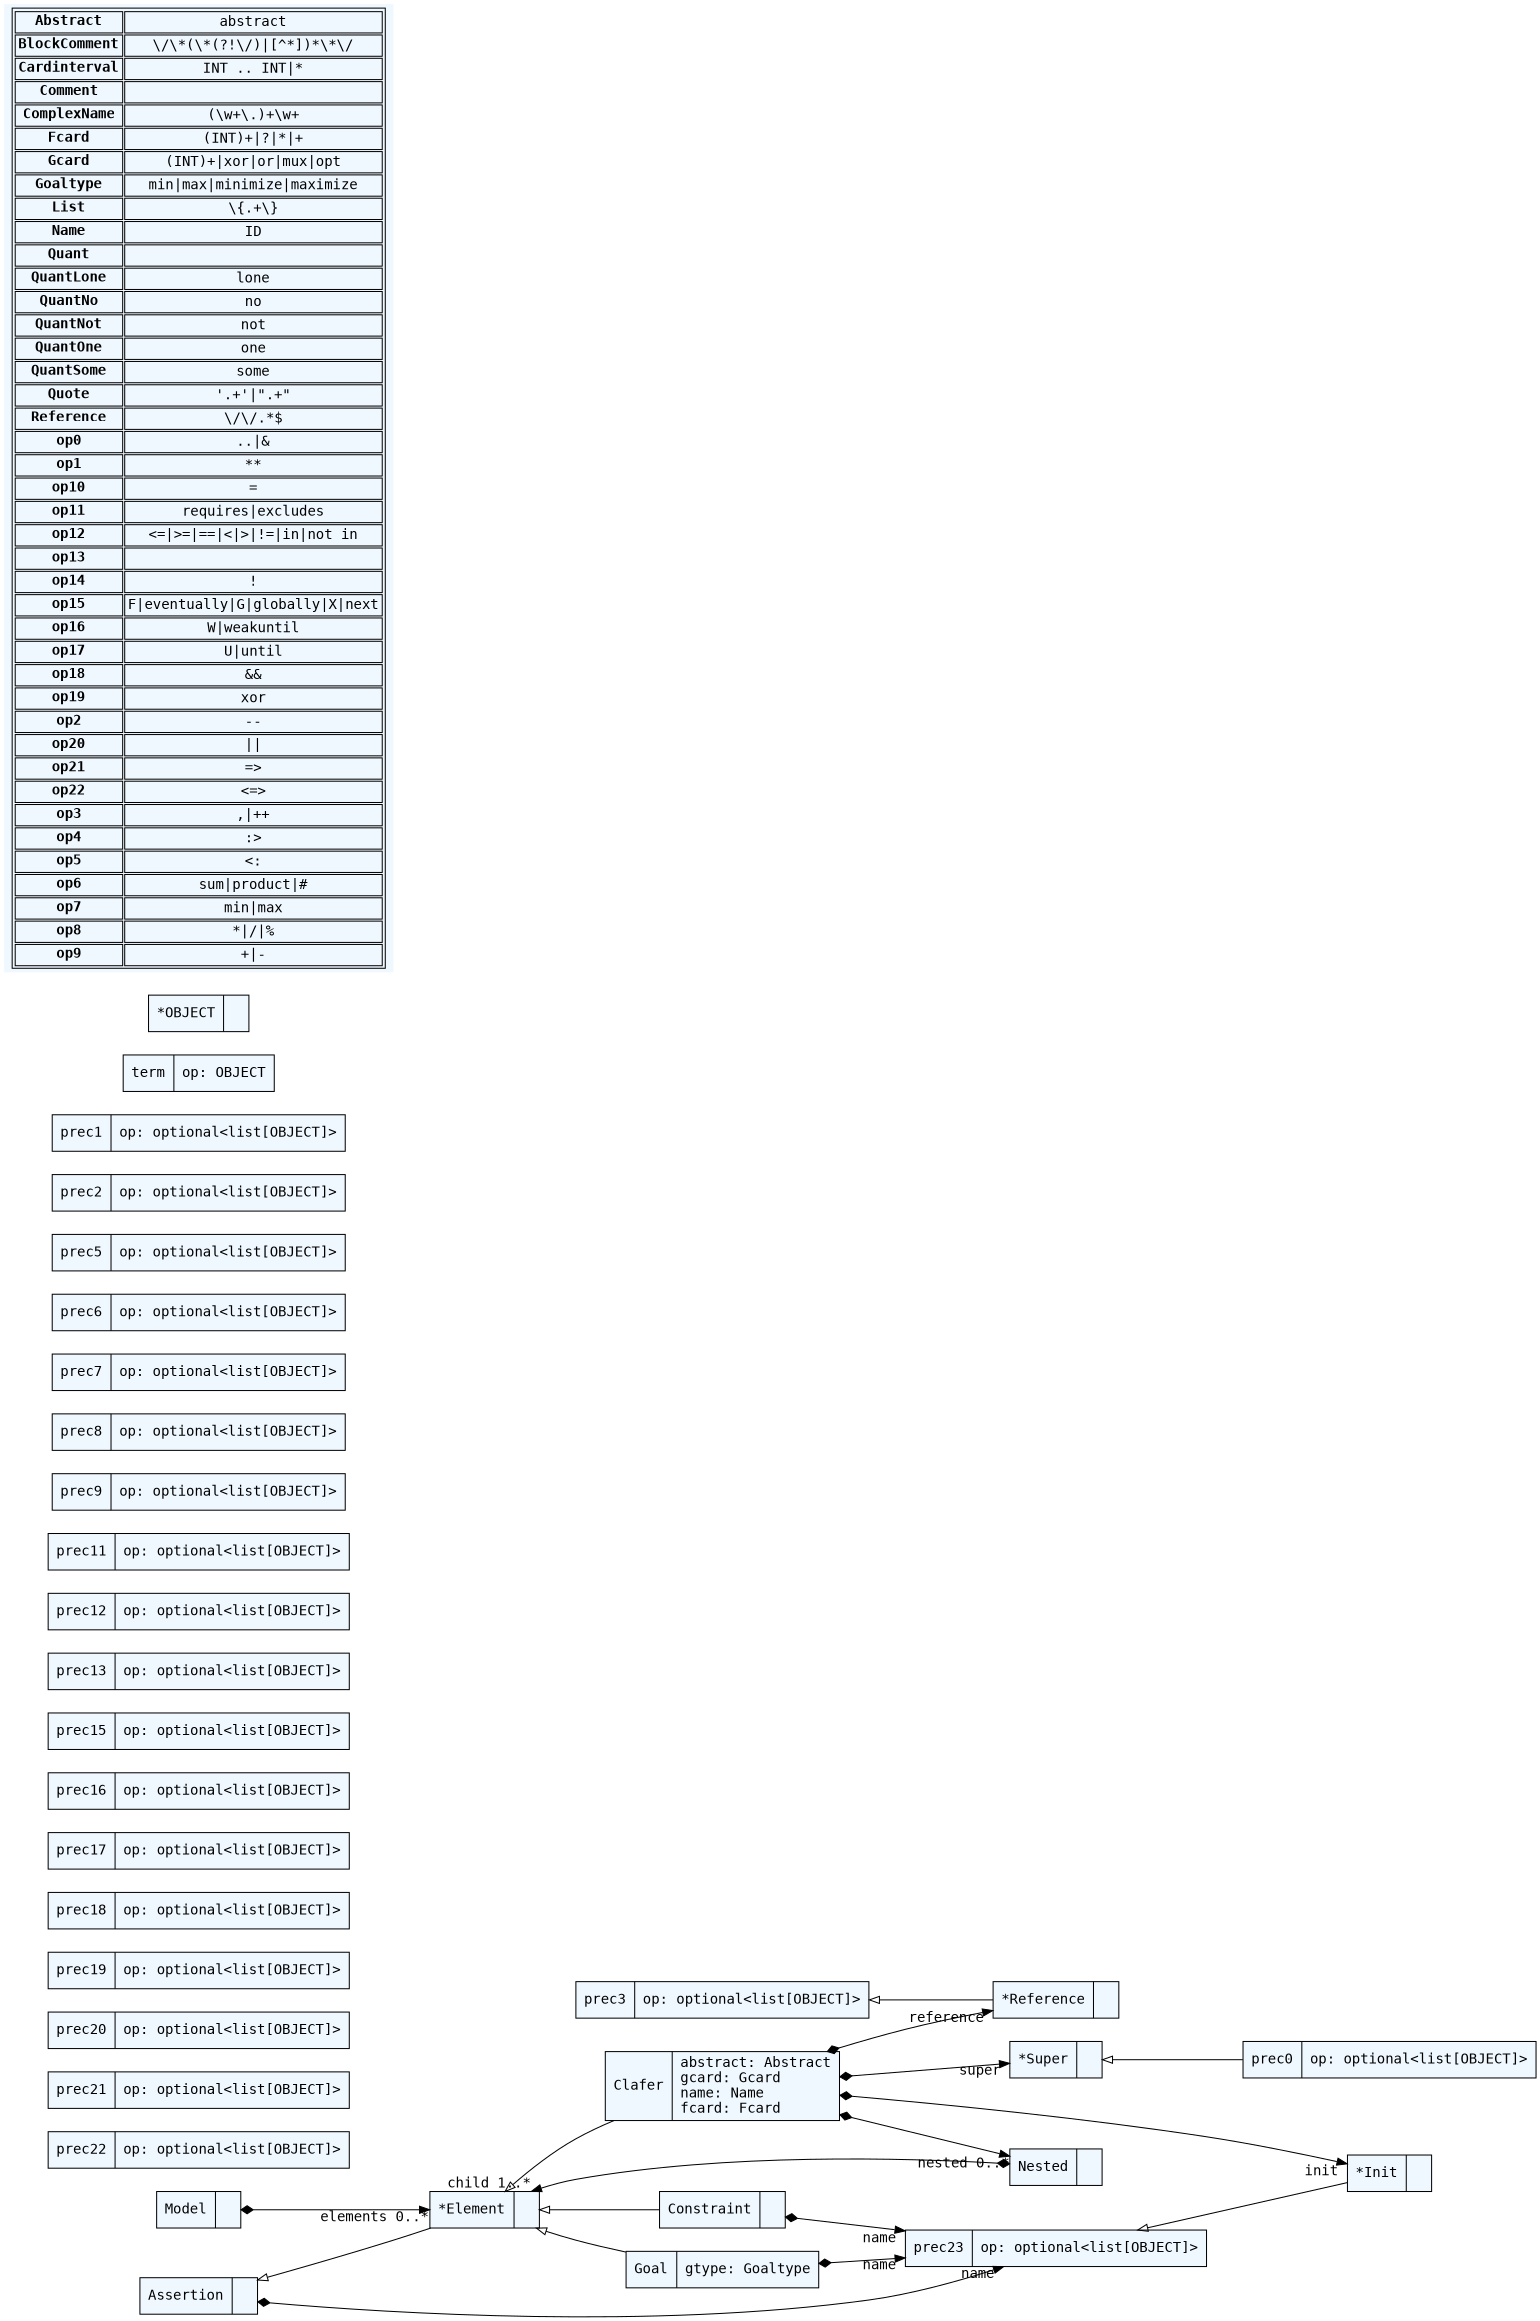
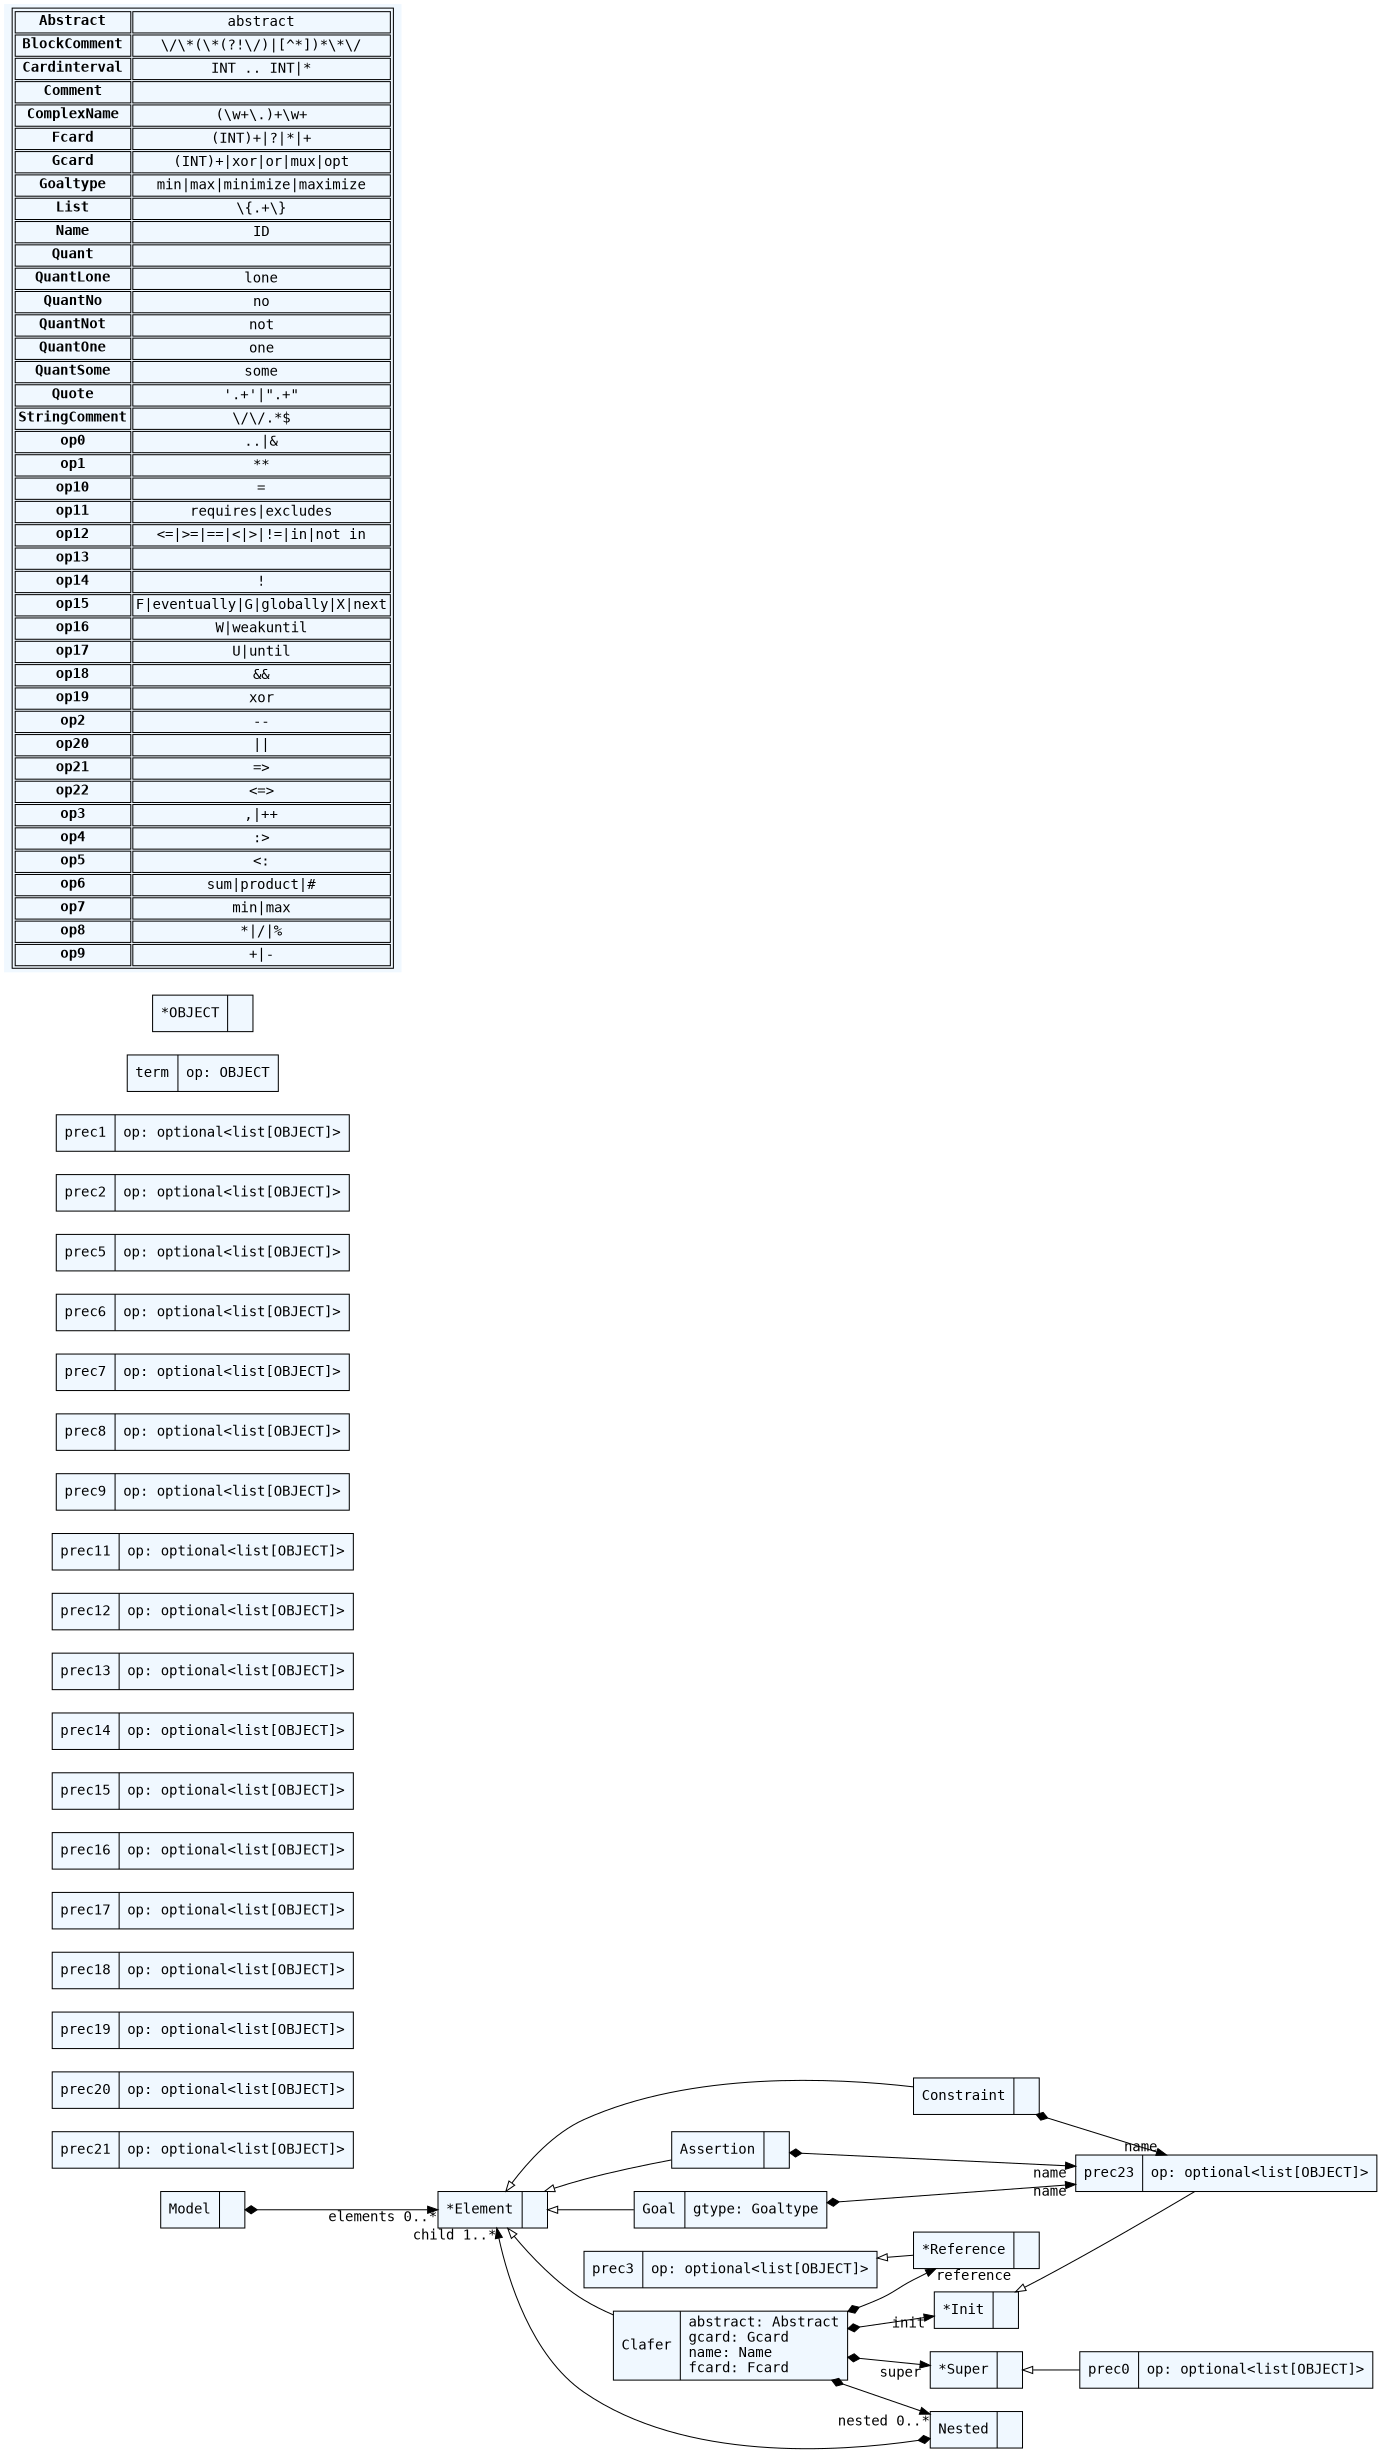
(69, 417) -> (73, 417)
none -> (203, 1731)
(199, 2150) -> none
(1248, 2205) -> (1110, 2241)
(350, 2254) -> (612, 2172)
